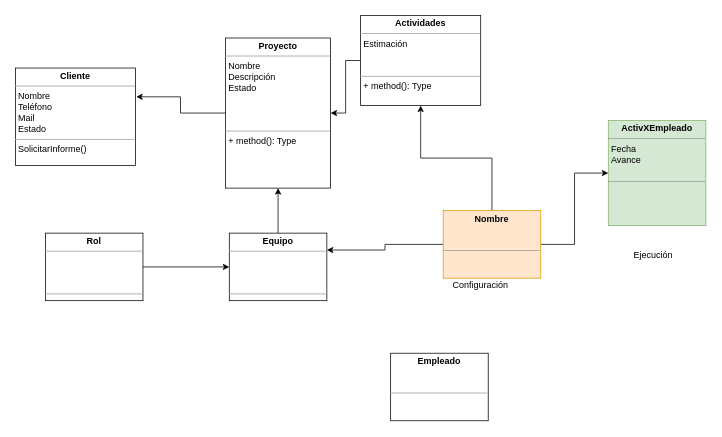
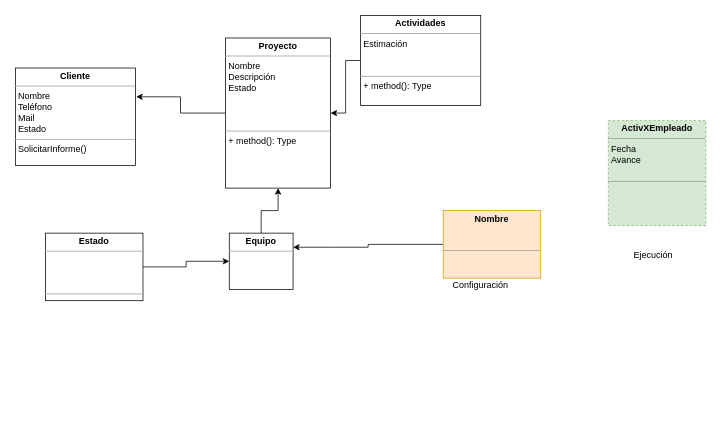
(420, 136) -> none
(657, 173) -> (657, 173)
(574, 224) -> none
(52, 238) -> (60, 238)
(278, 267) -> (261, 261)
(439, 387) -> none
